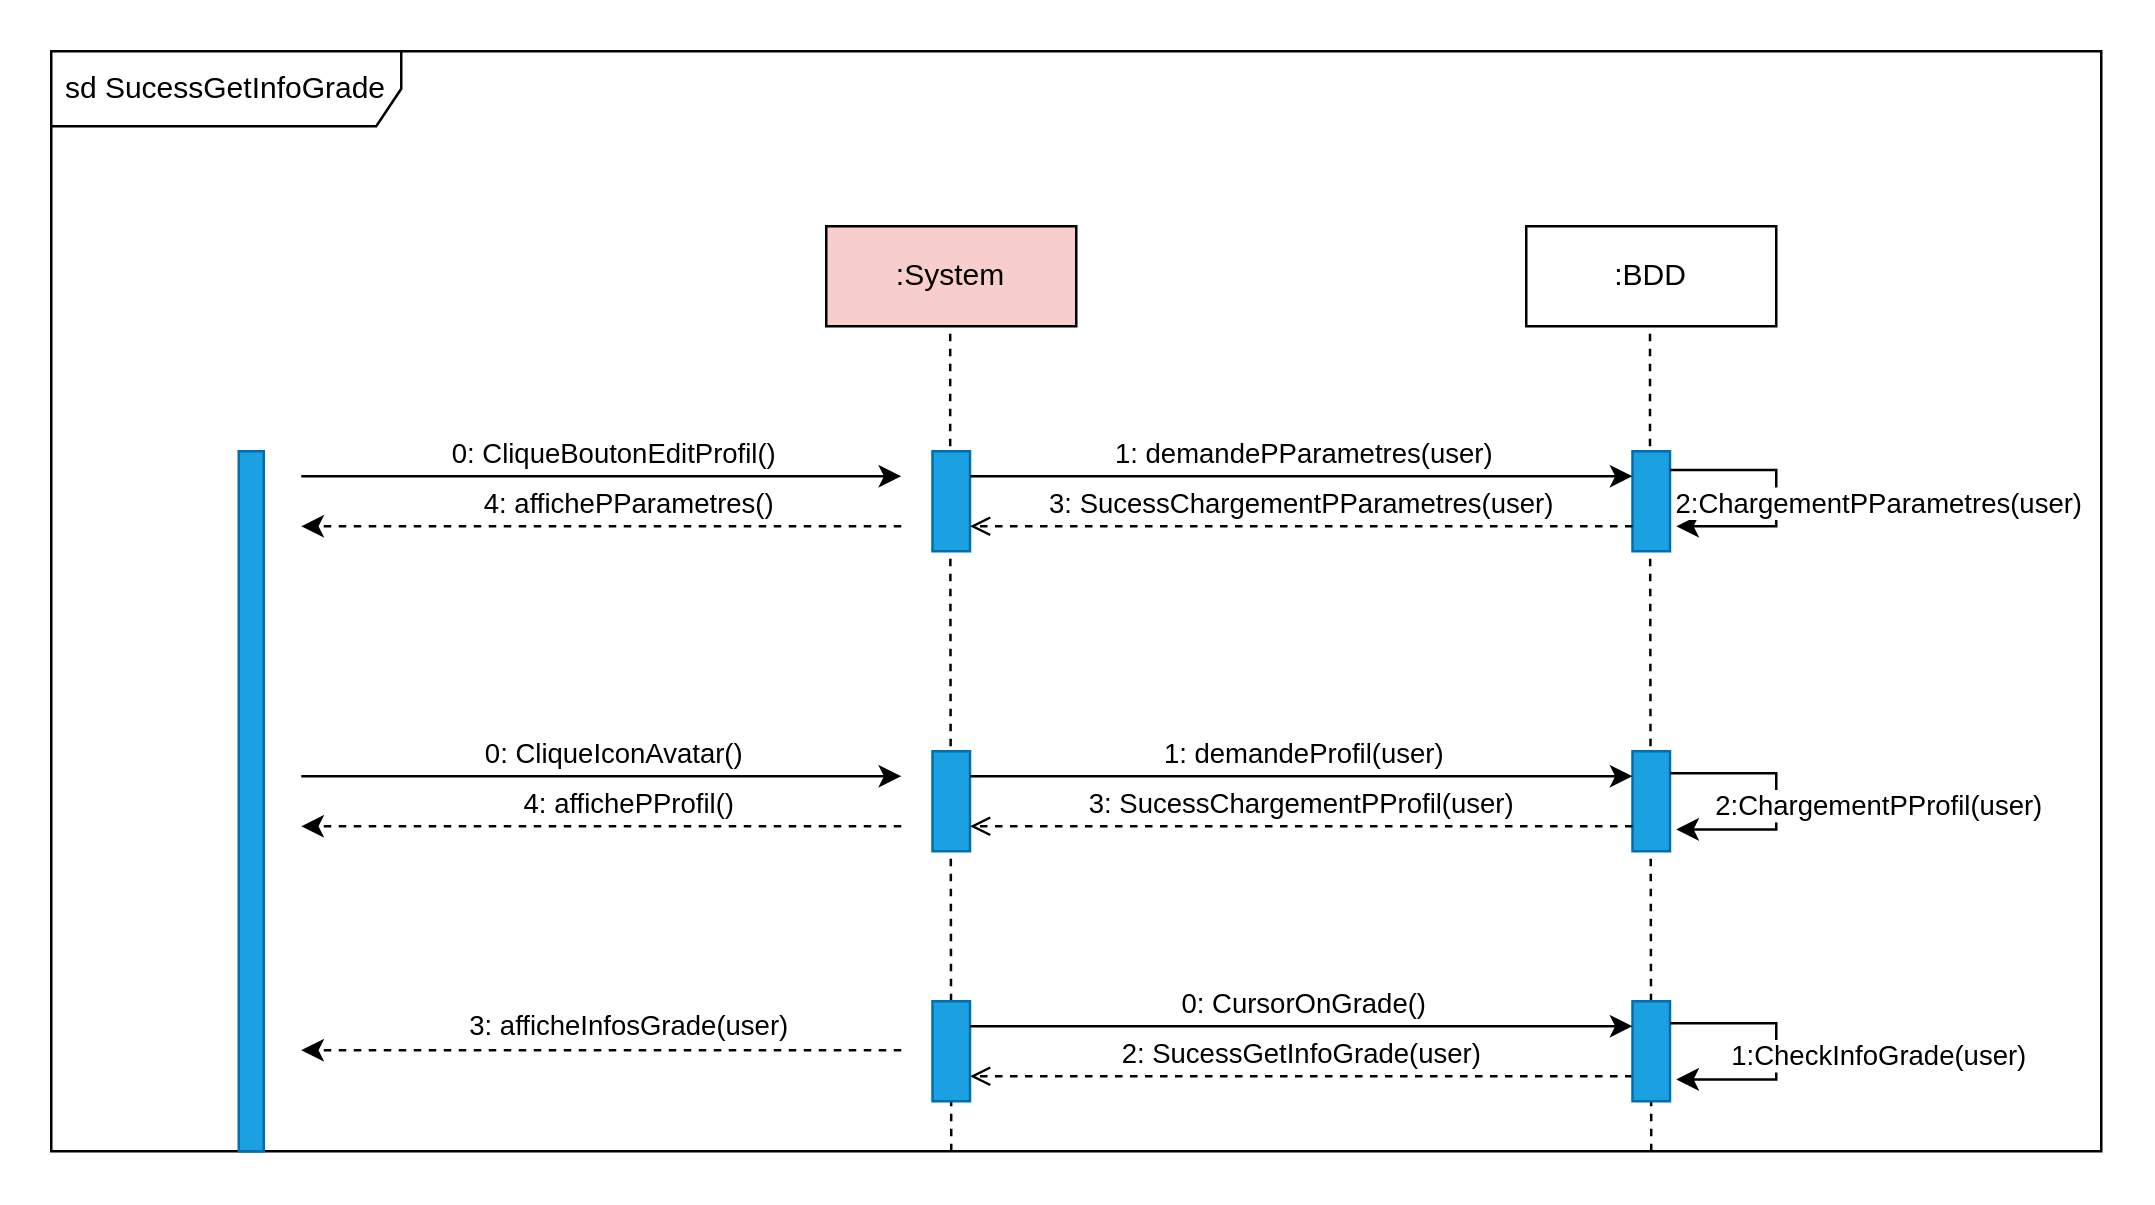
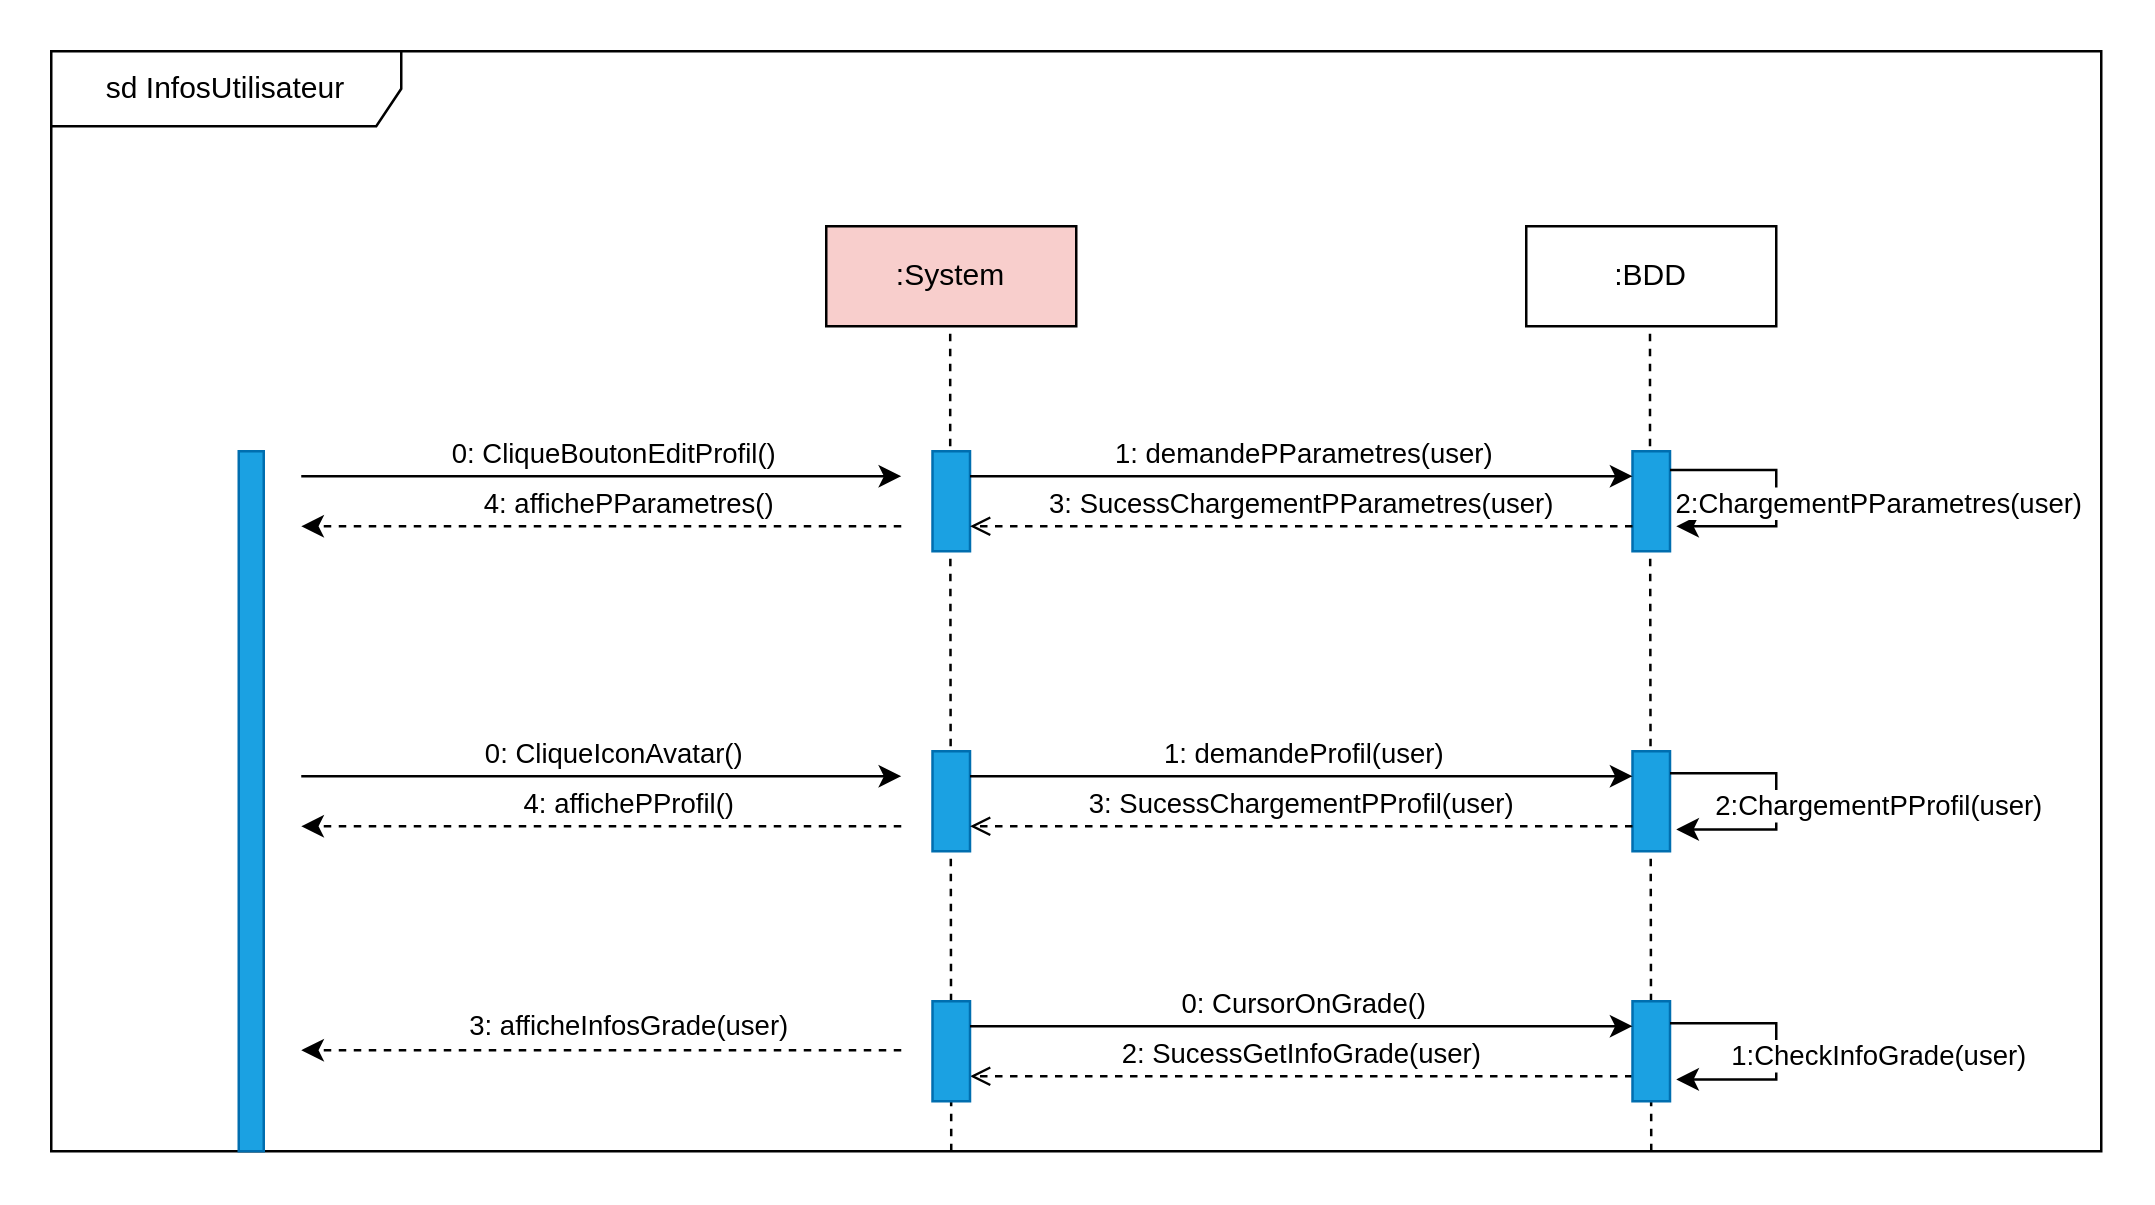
(226, 89) -> (226, 89)
